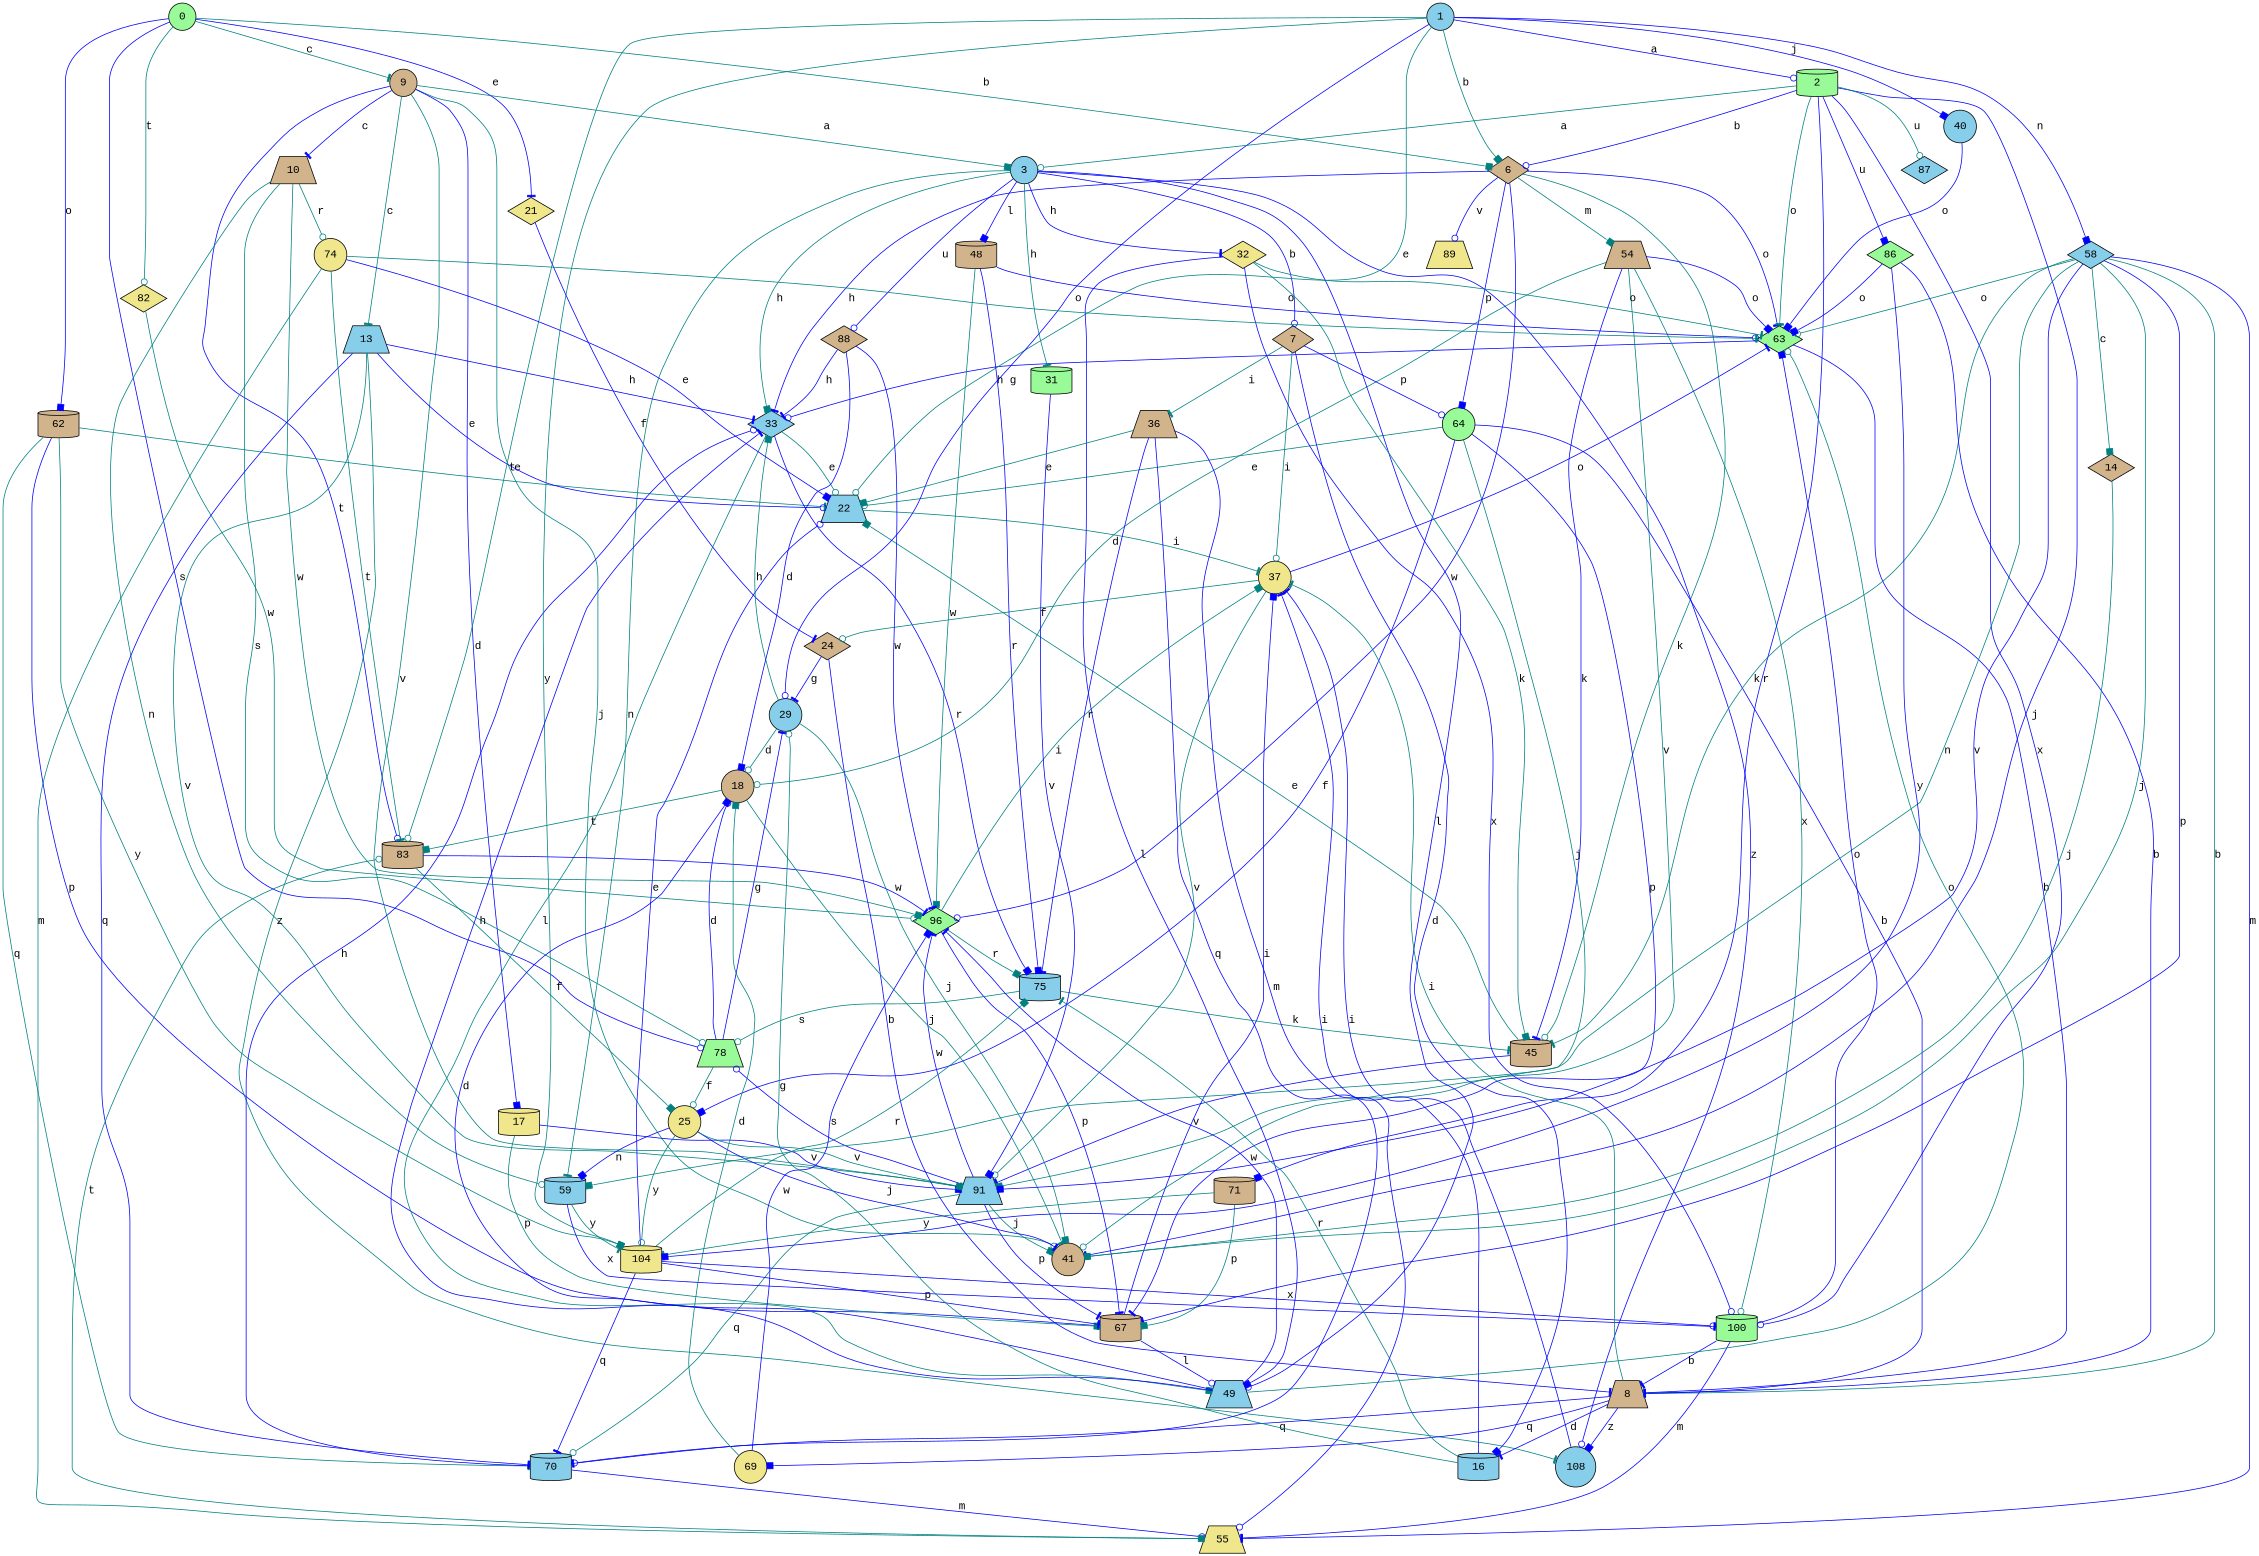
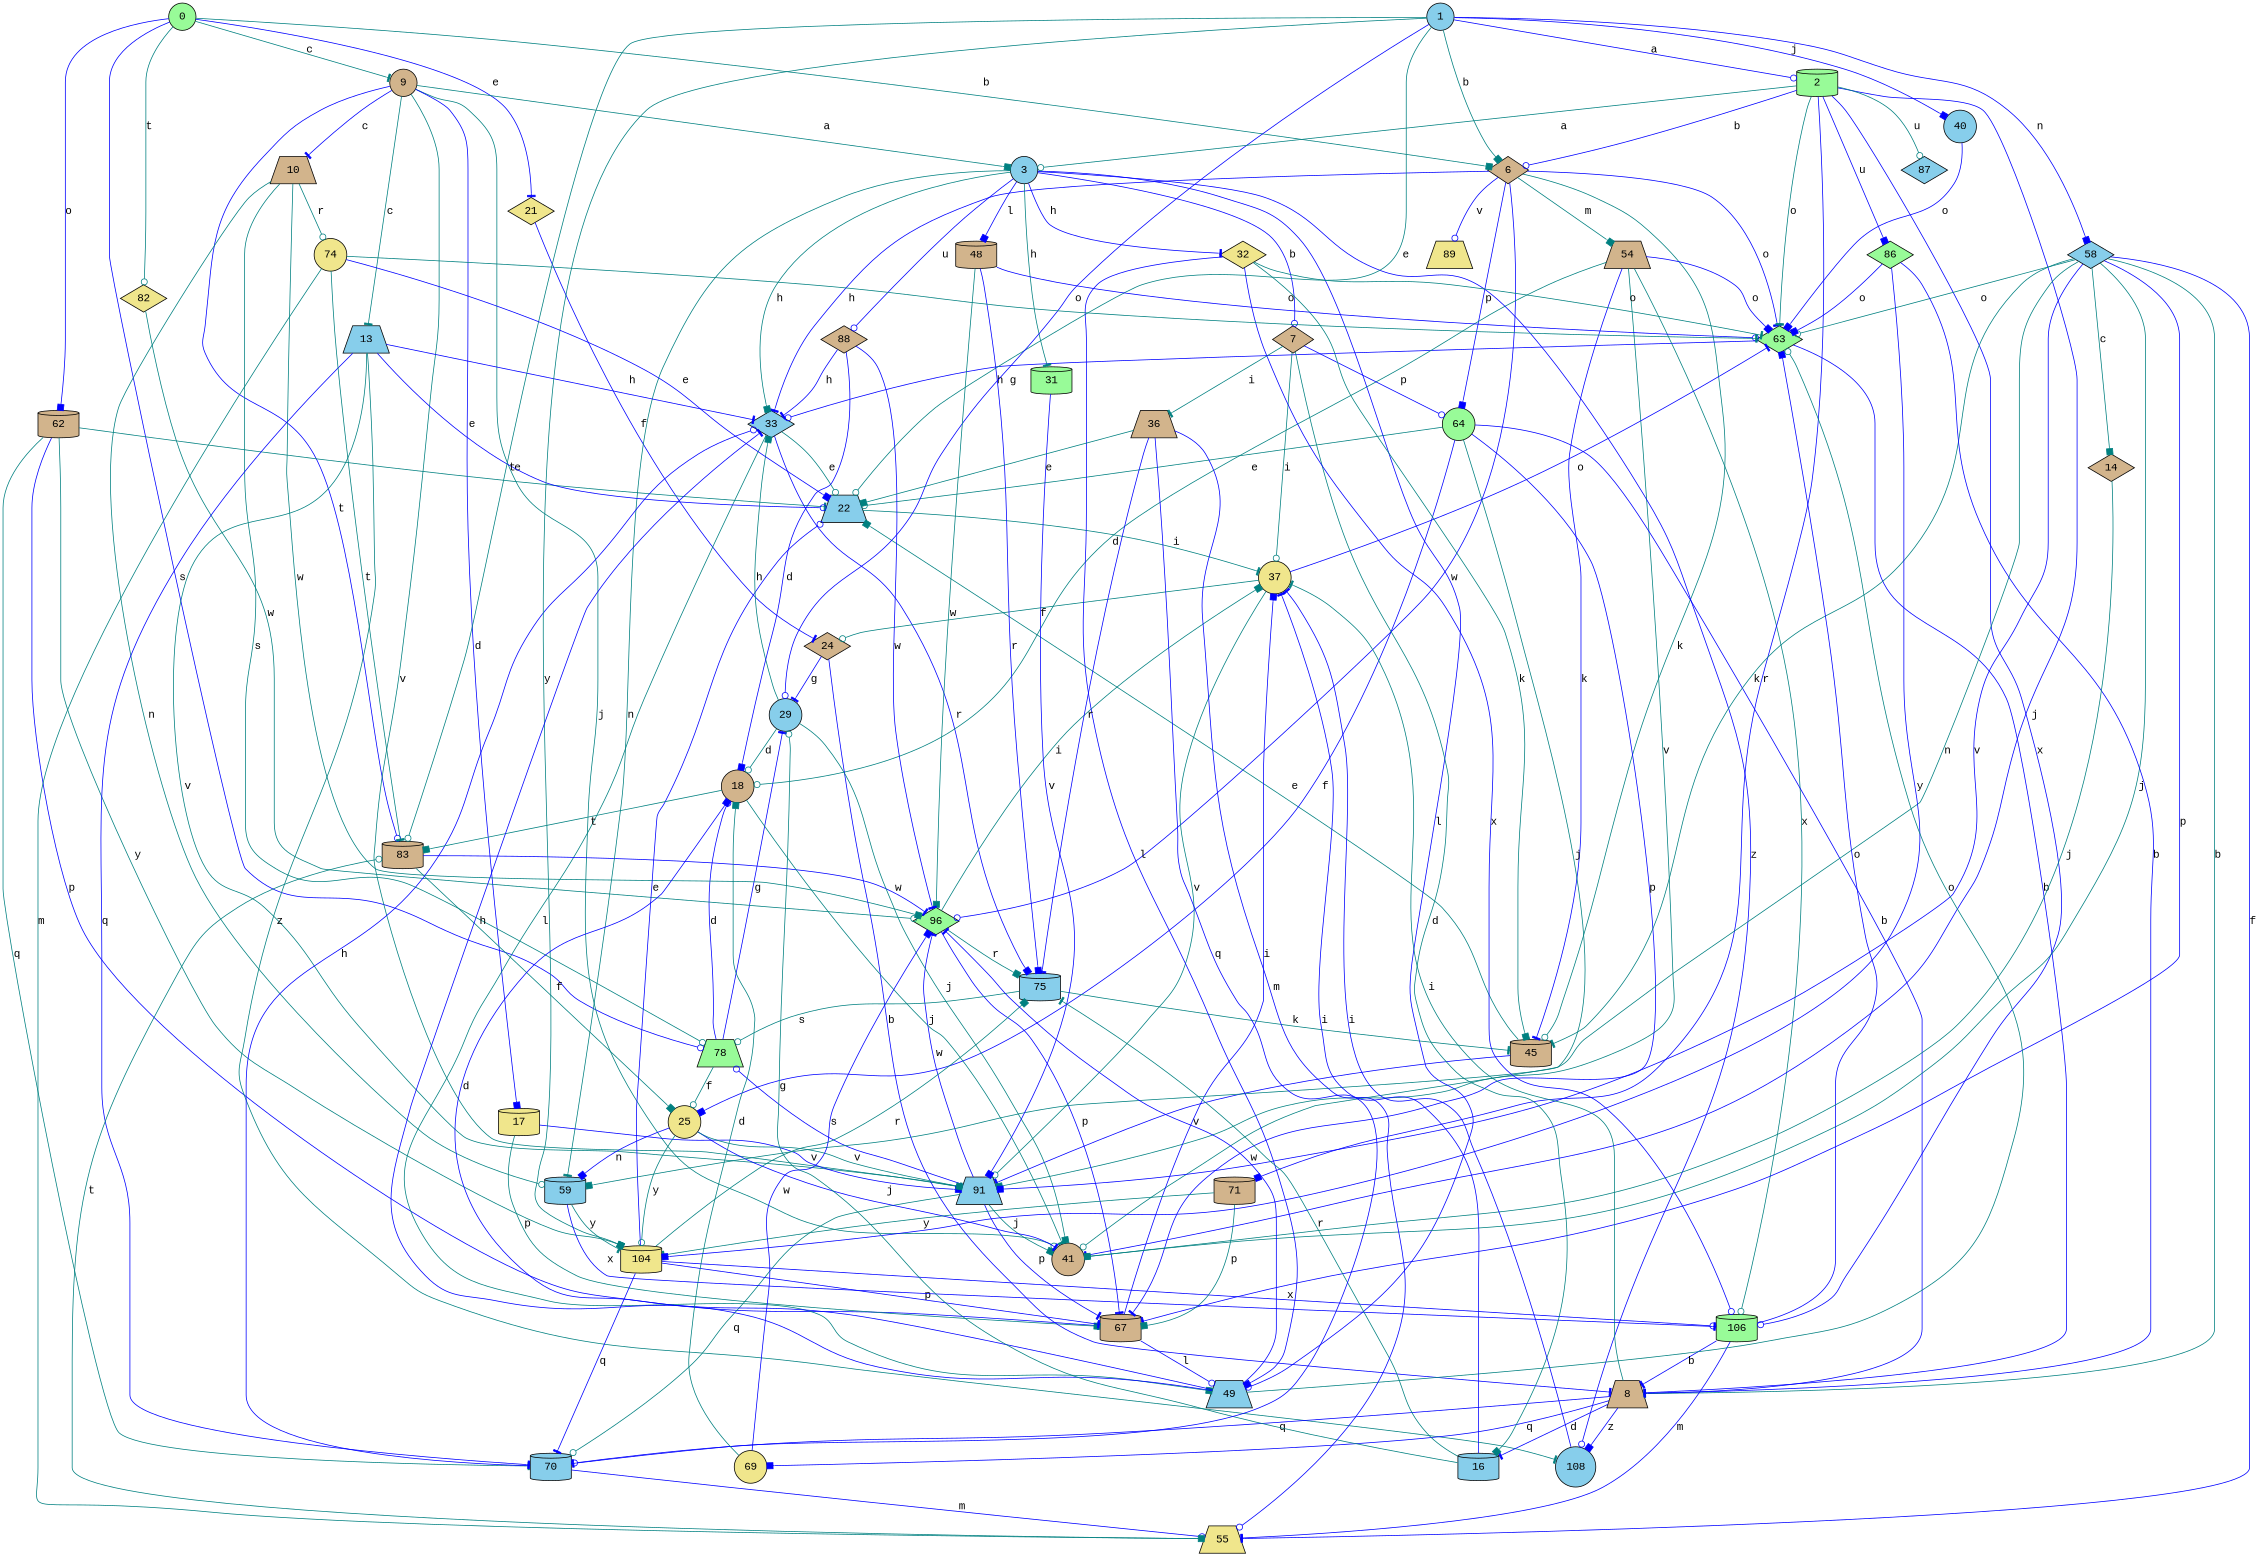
(2253, 921) -> (2253, 921)
(1426, 929) -> (1426, 929)
(1737, 1328) -> (1737, 1328)
